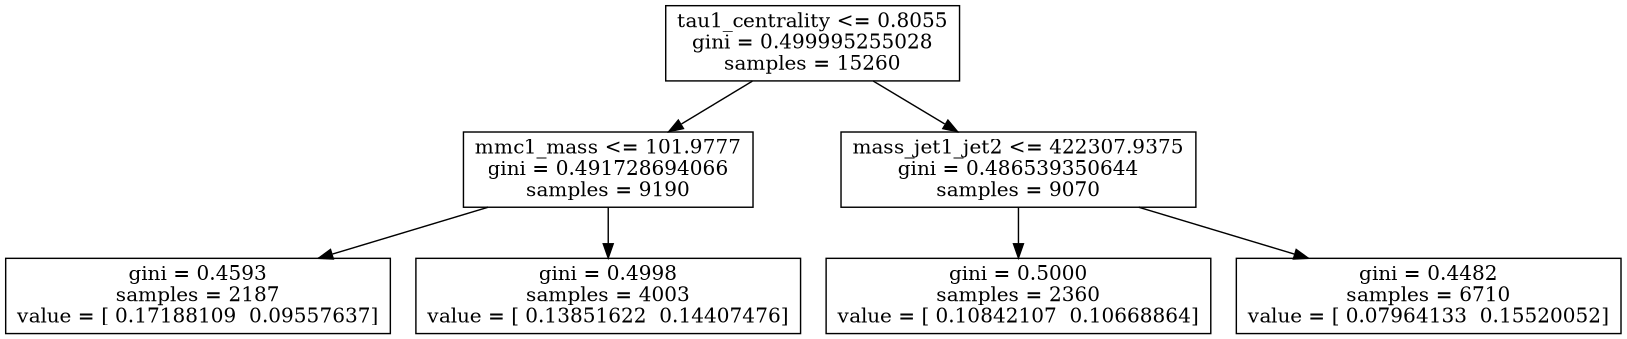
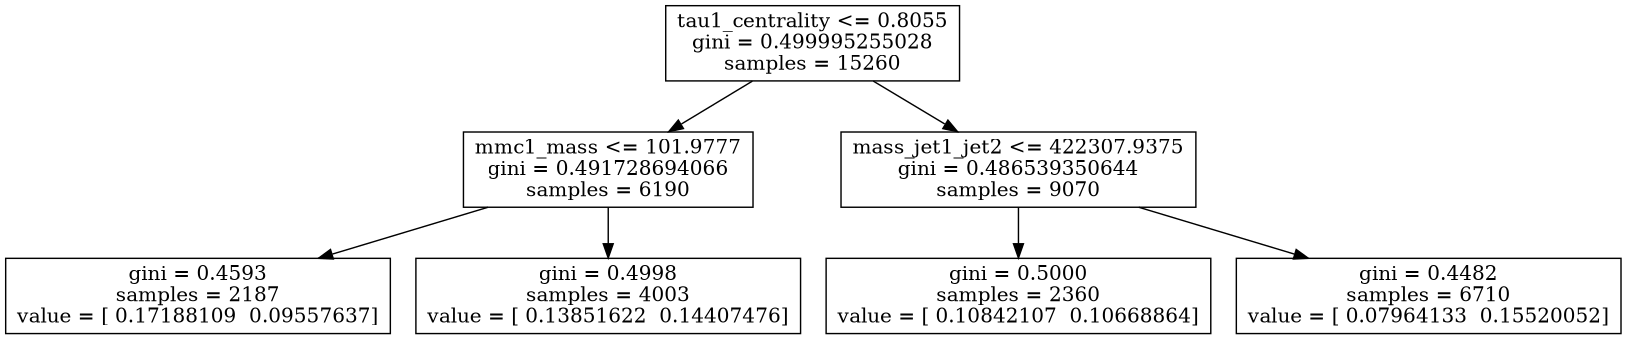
(608, 170) -> (608, 170)
